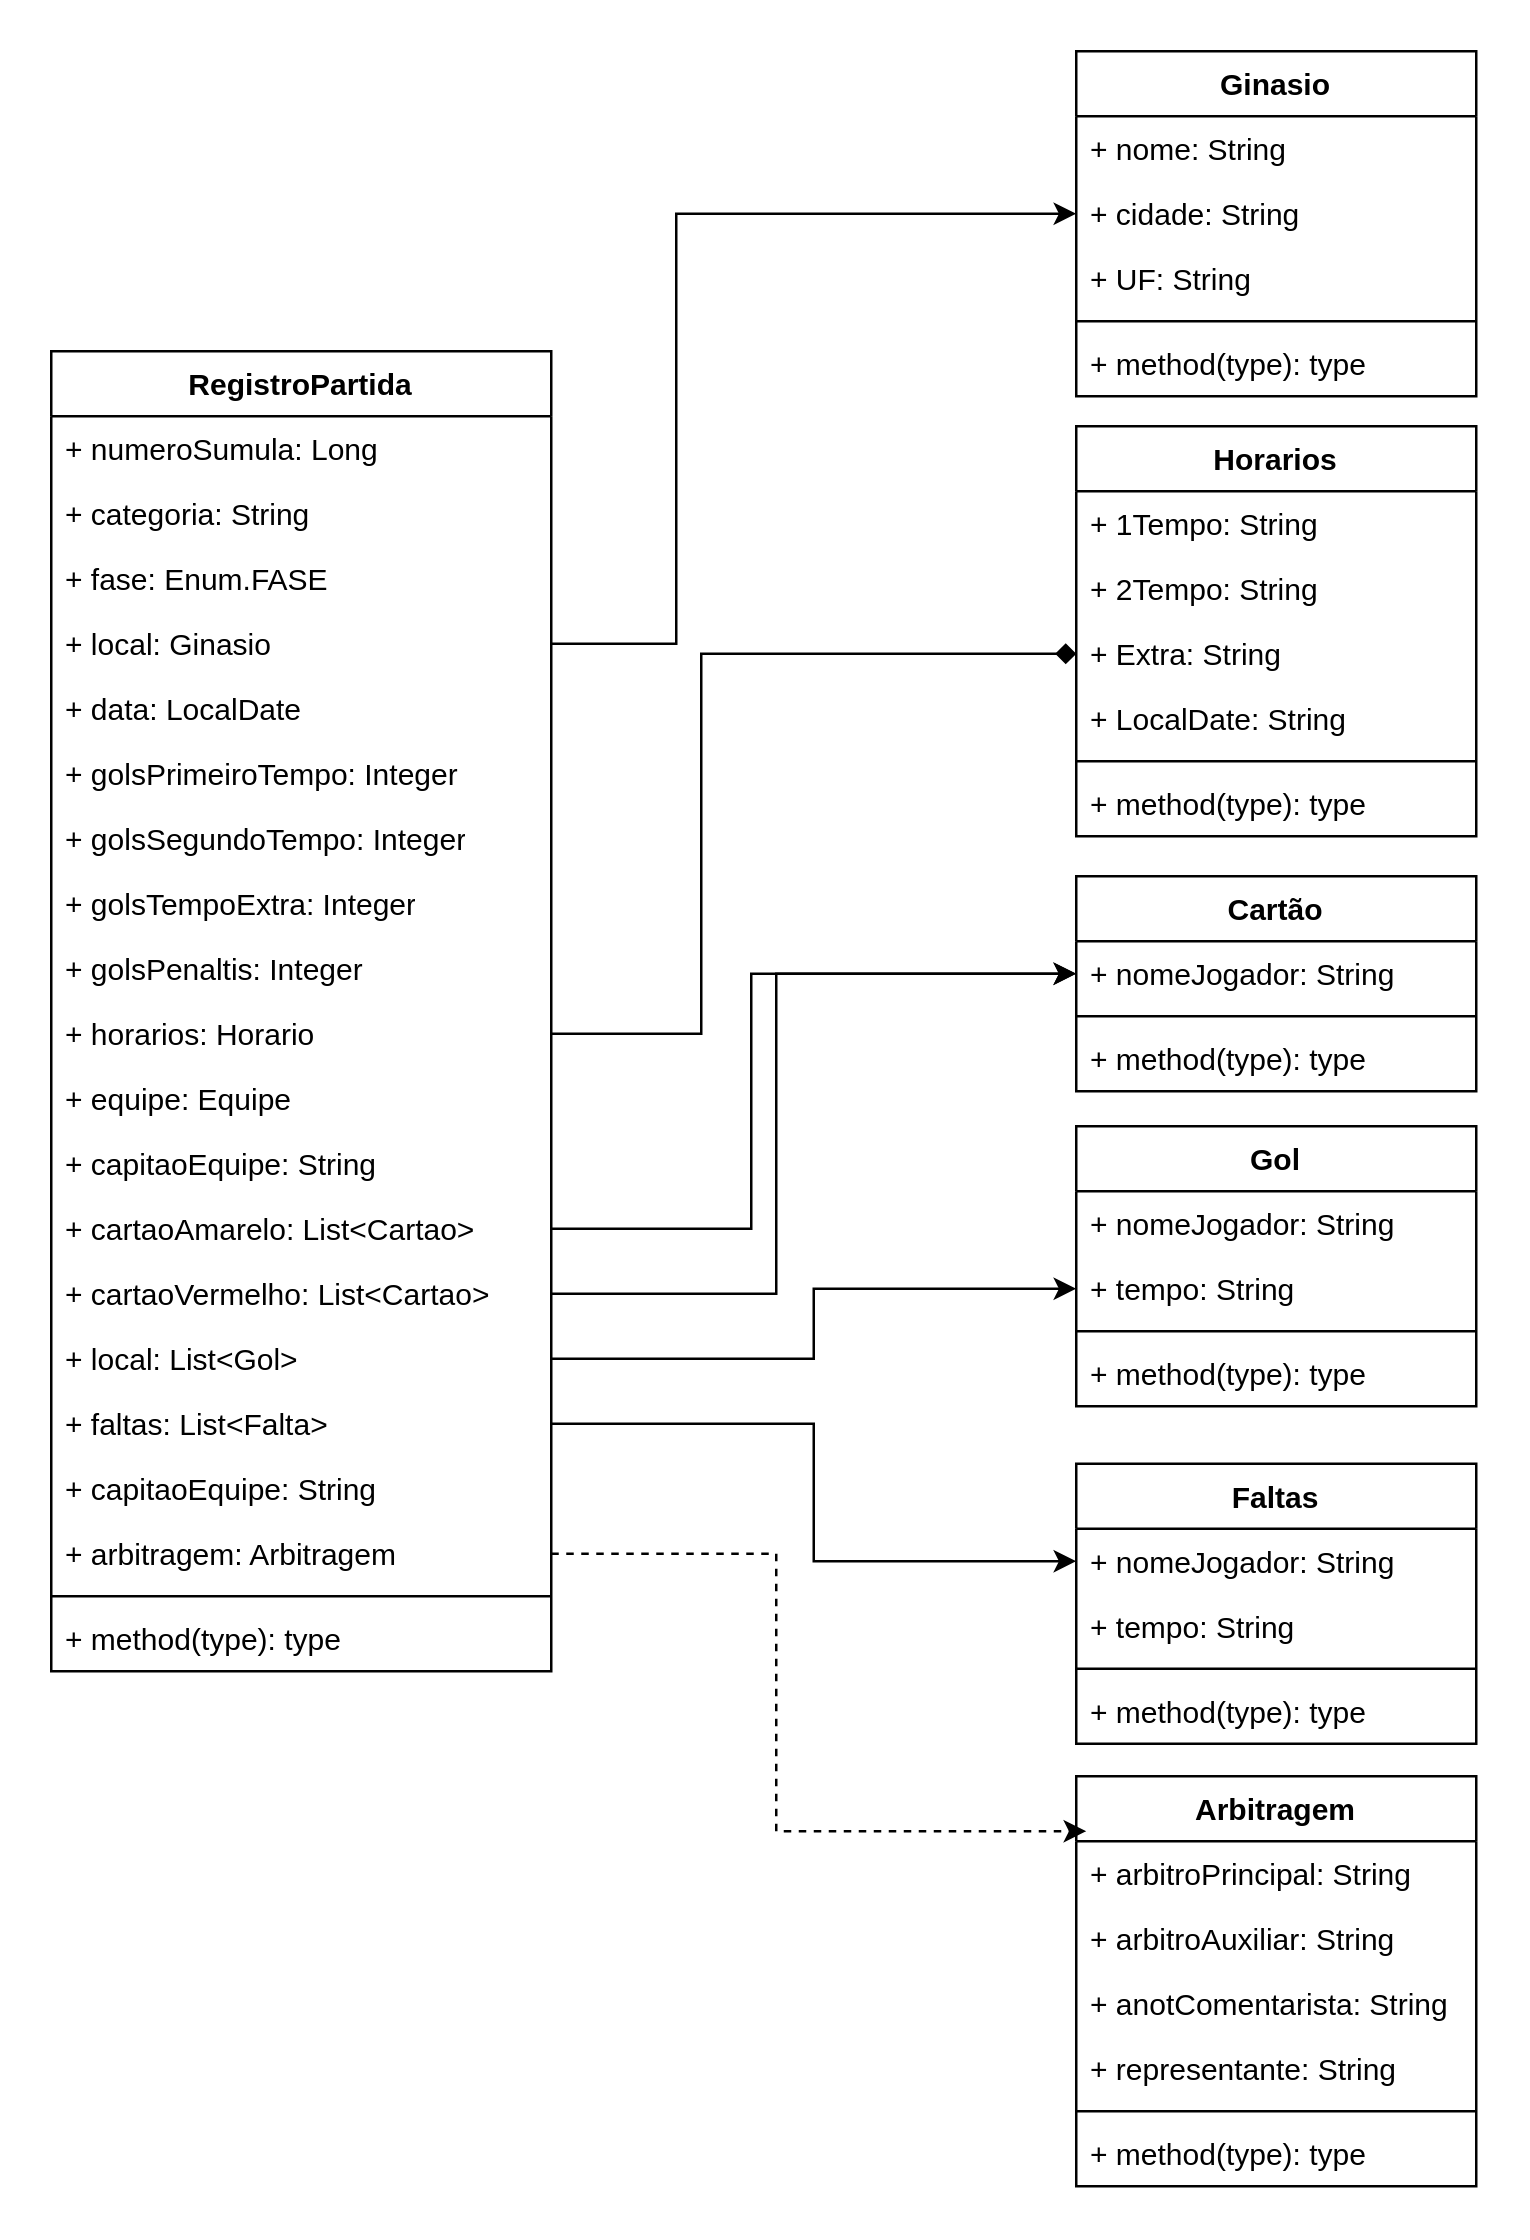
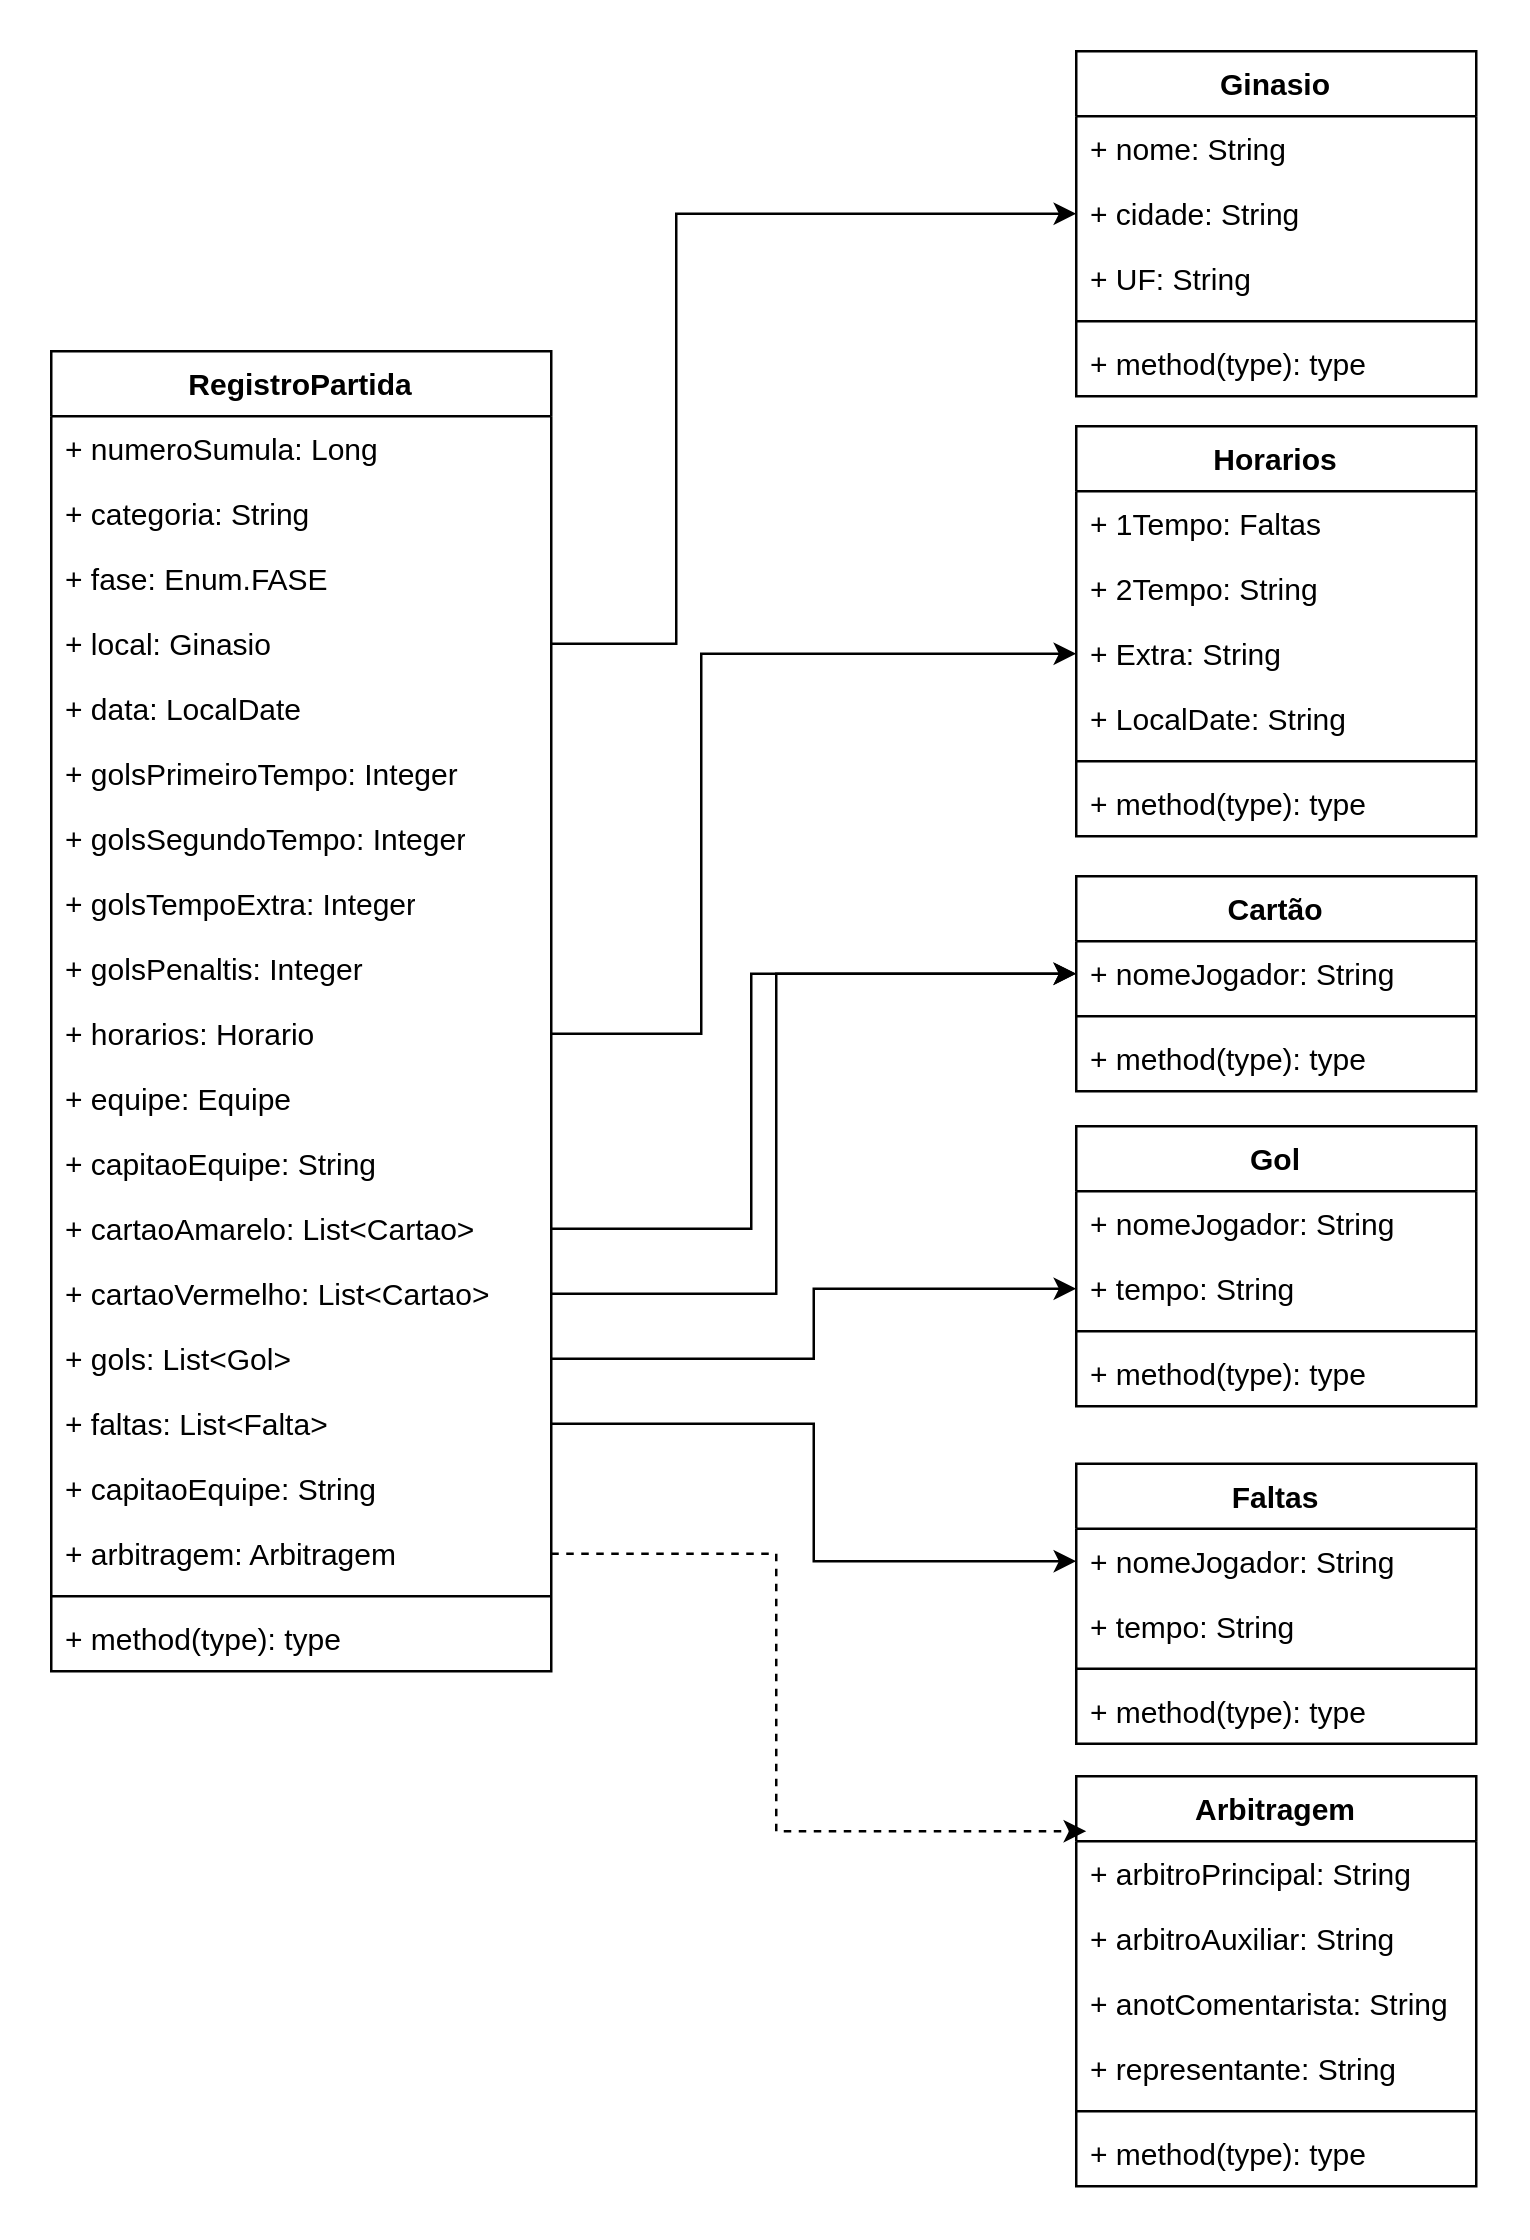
(1210, 527) -> (1210, 527)
(1056, 654) -> (1057, 654)
(190, 1362) -> (186, 1362)
